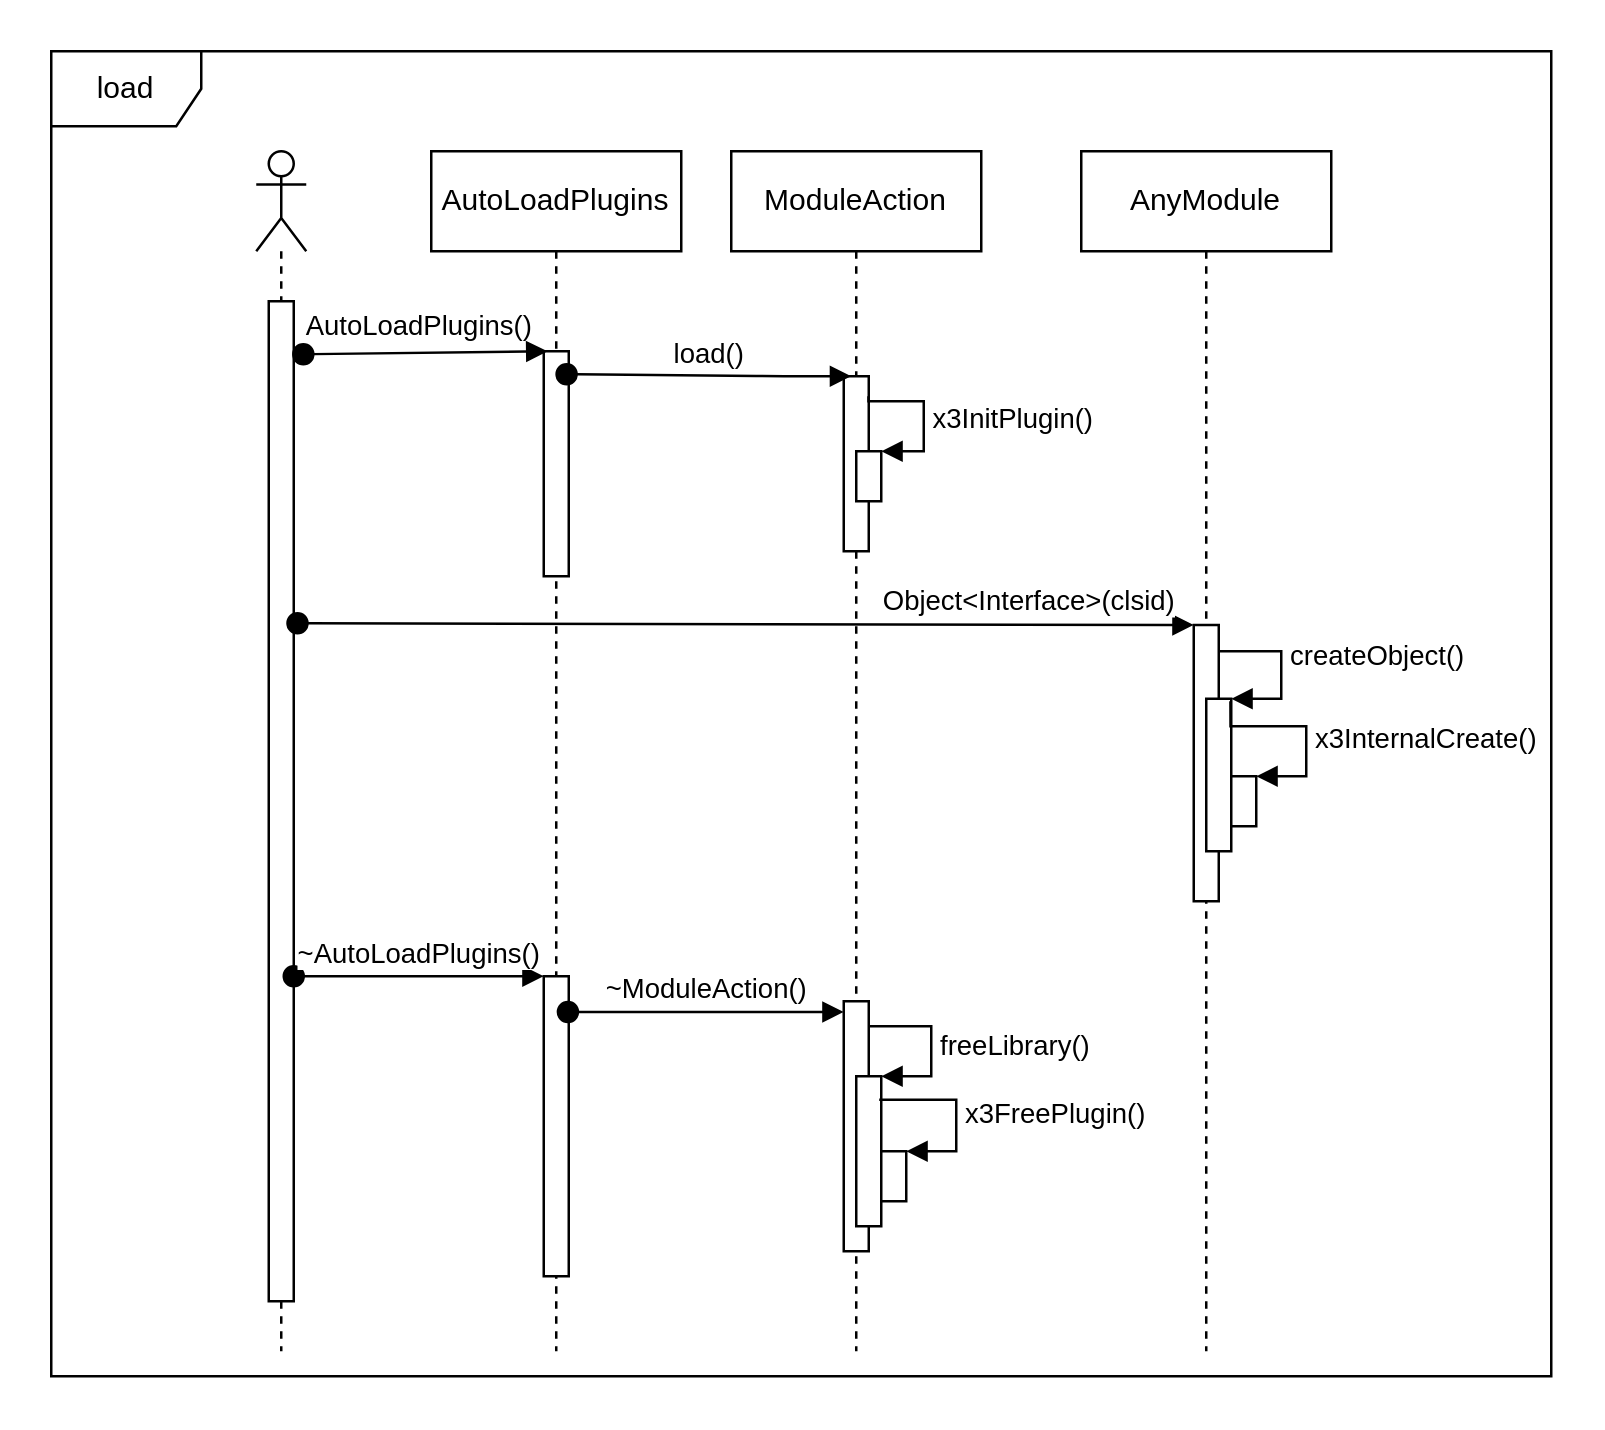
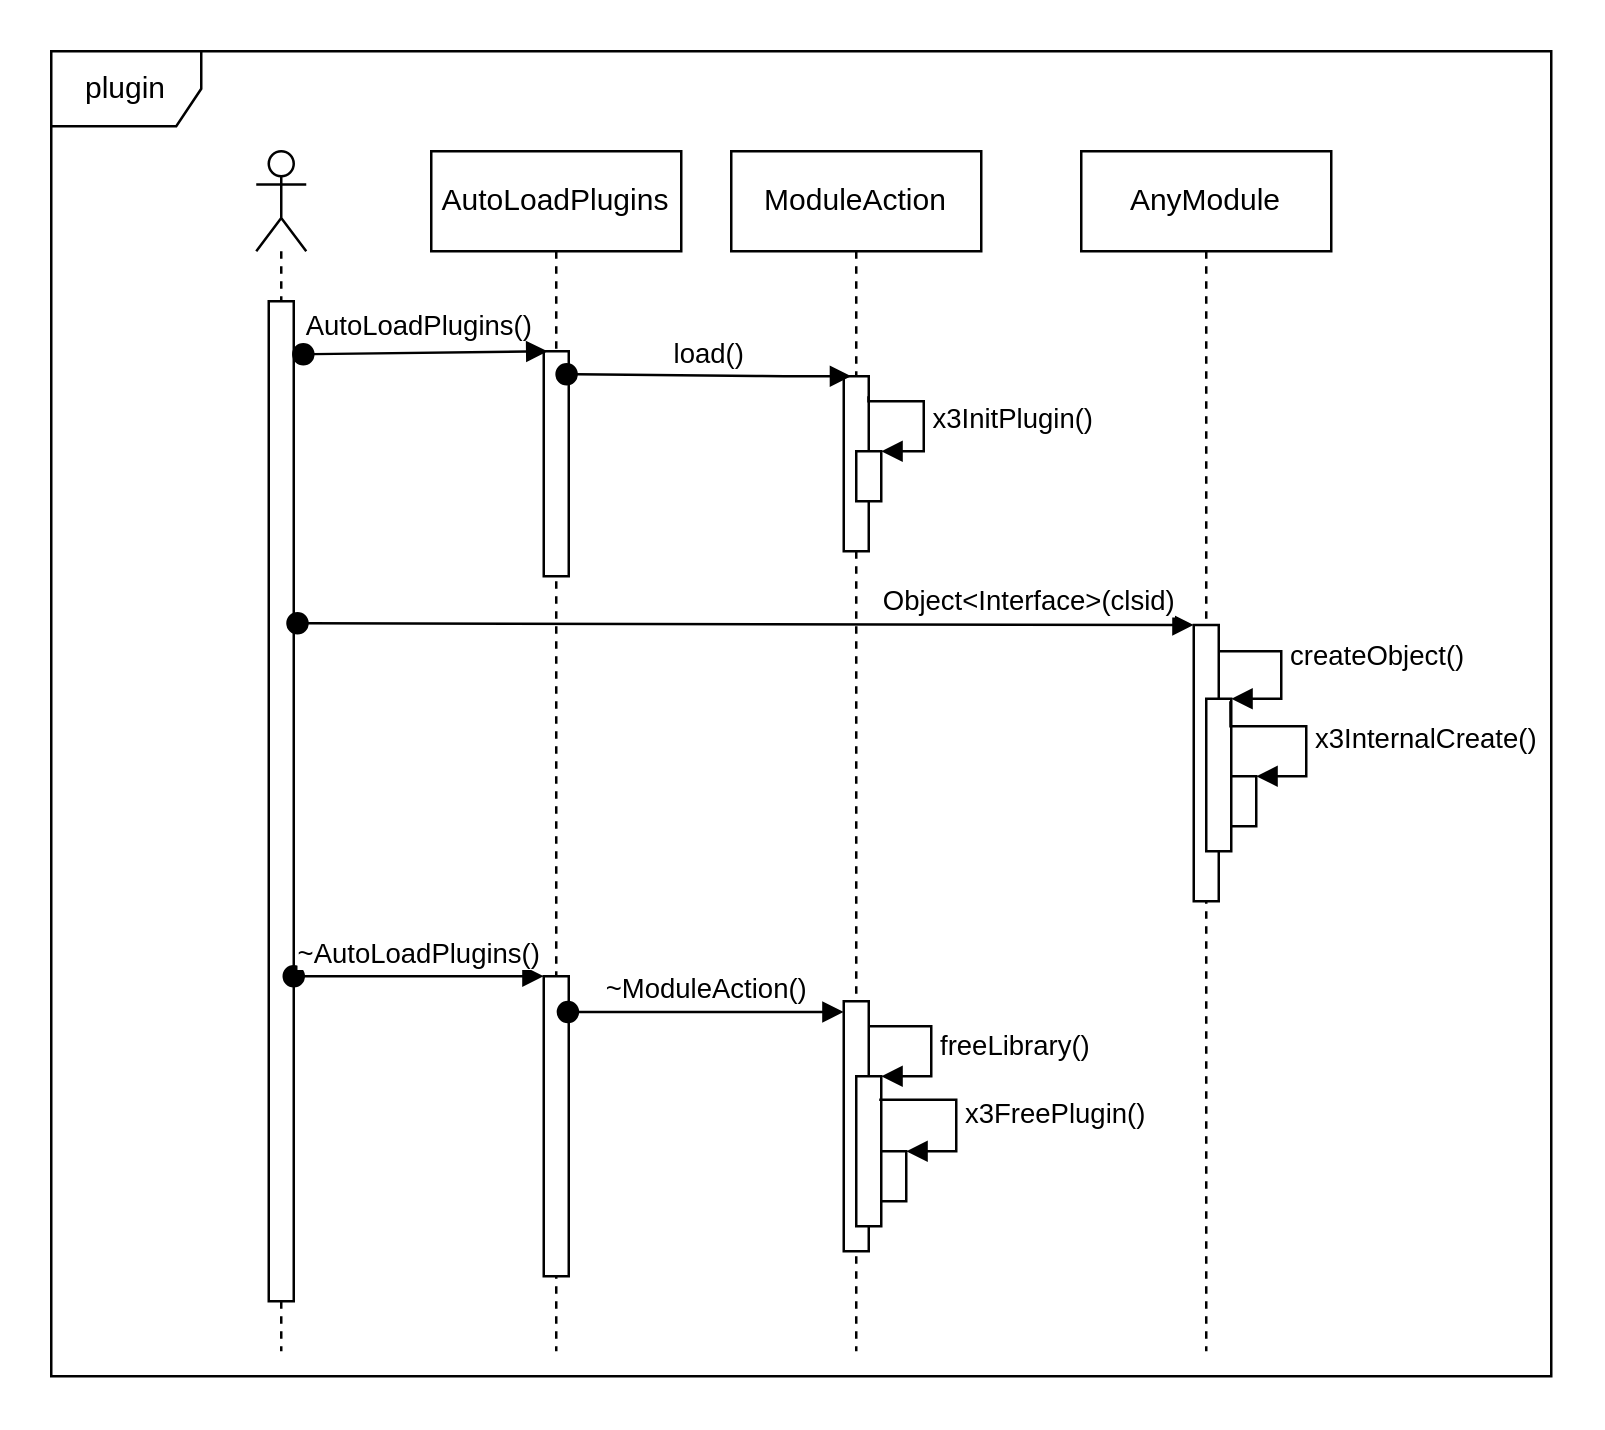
(126, 89) -> (126, 89)
